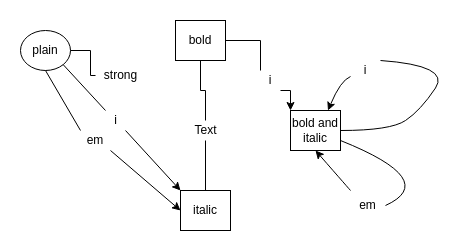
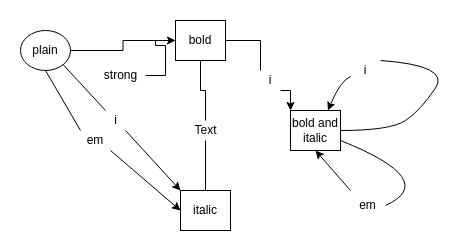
(91, 64) -> (123, 49)
none -> (166, 64)
